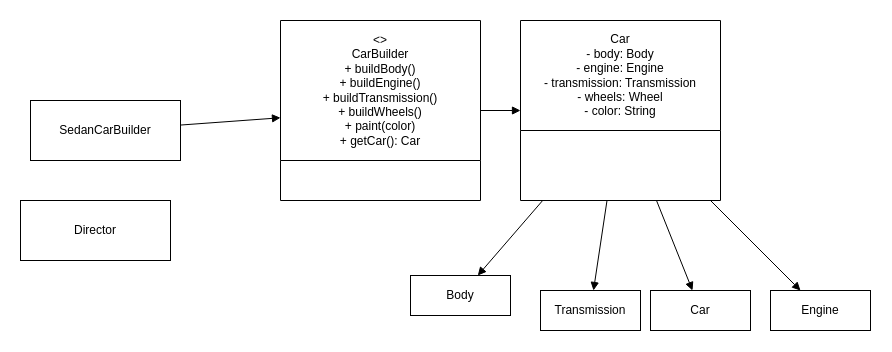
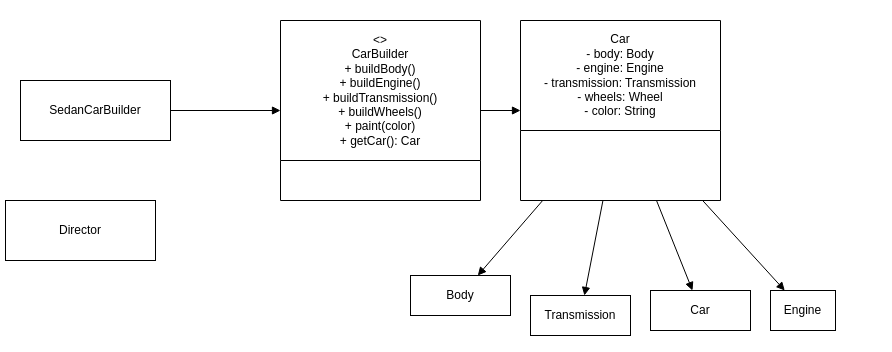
(106, 131) -> (96, 111)
(96, 231) -> (81, 231)
(591, 311) -> (581, 316)
(821, 311) -> (803, 311)
